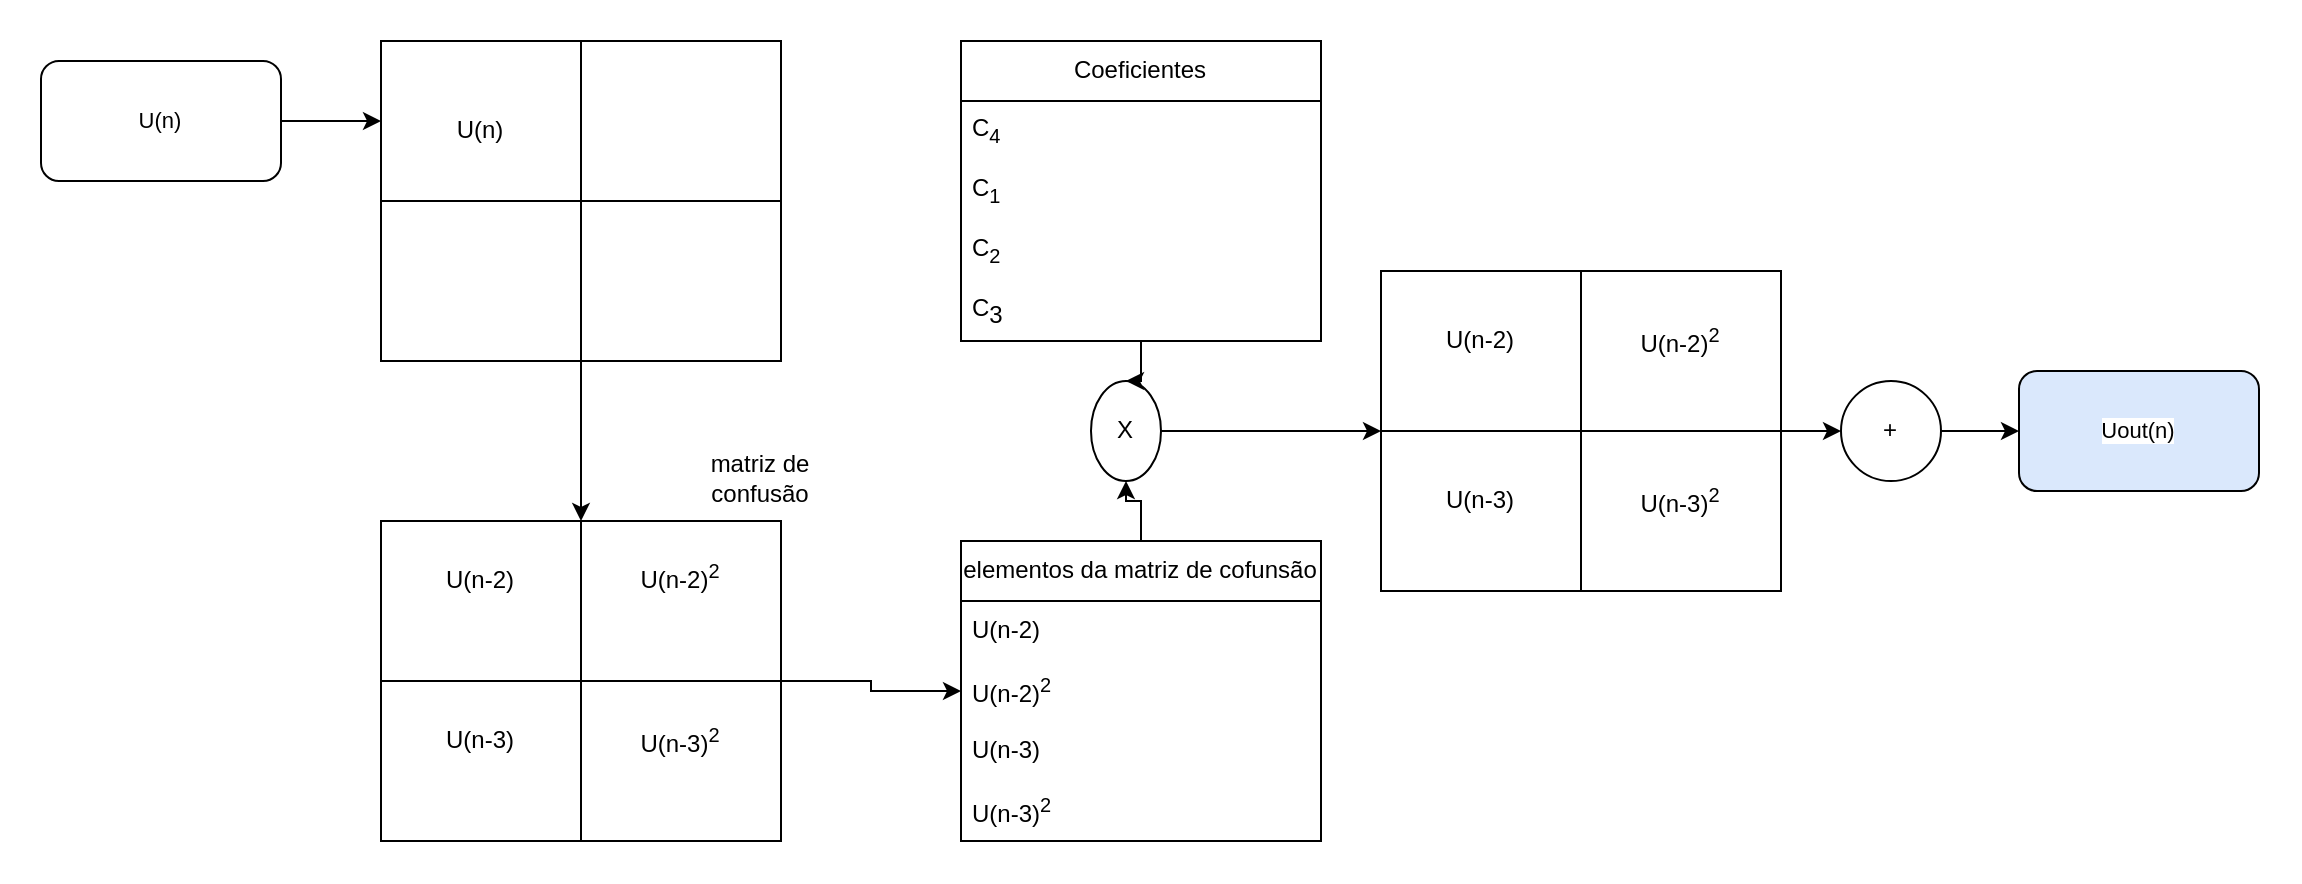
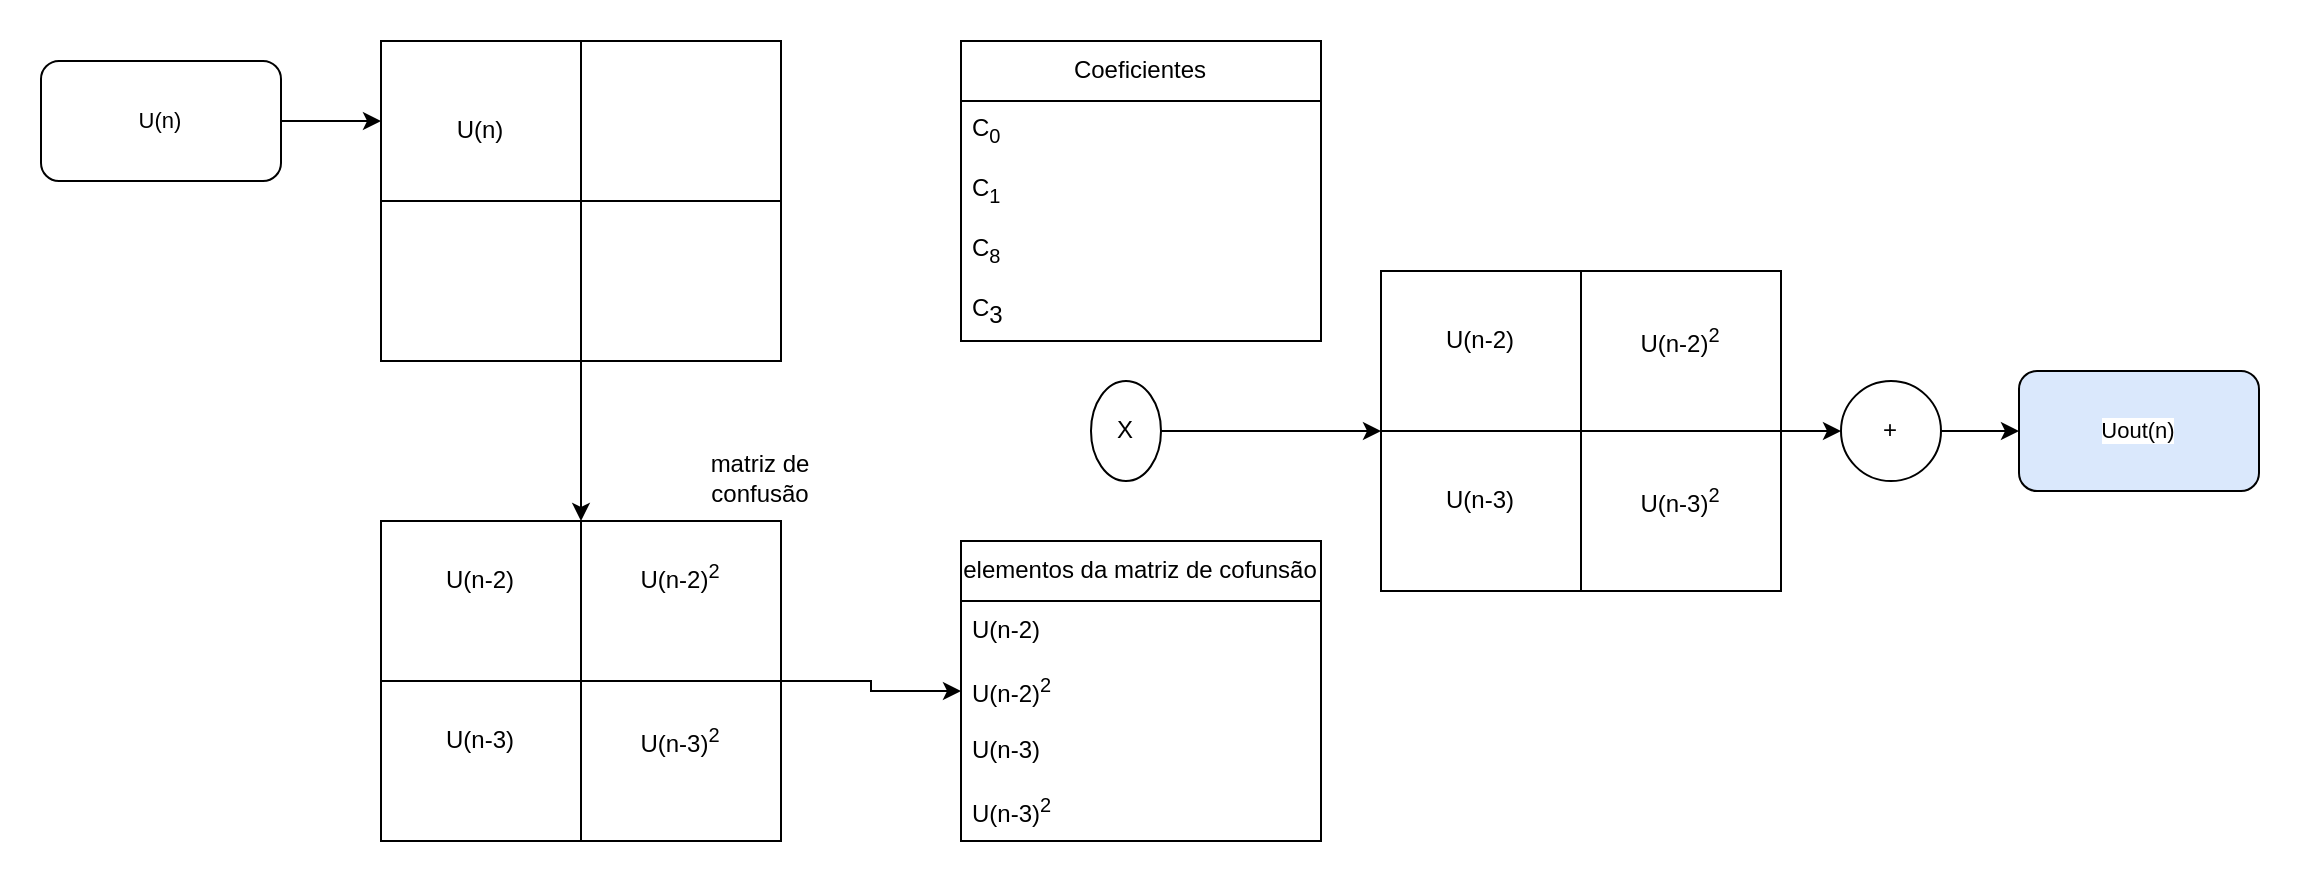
(986, 131) -> (986, 131)
(986, 251) -> (986, 251)
(1141, 364) -> none
(1141, 510) -> none
